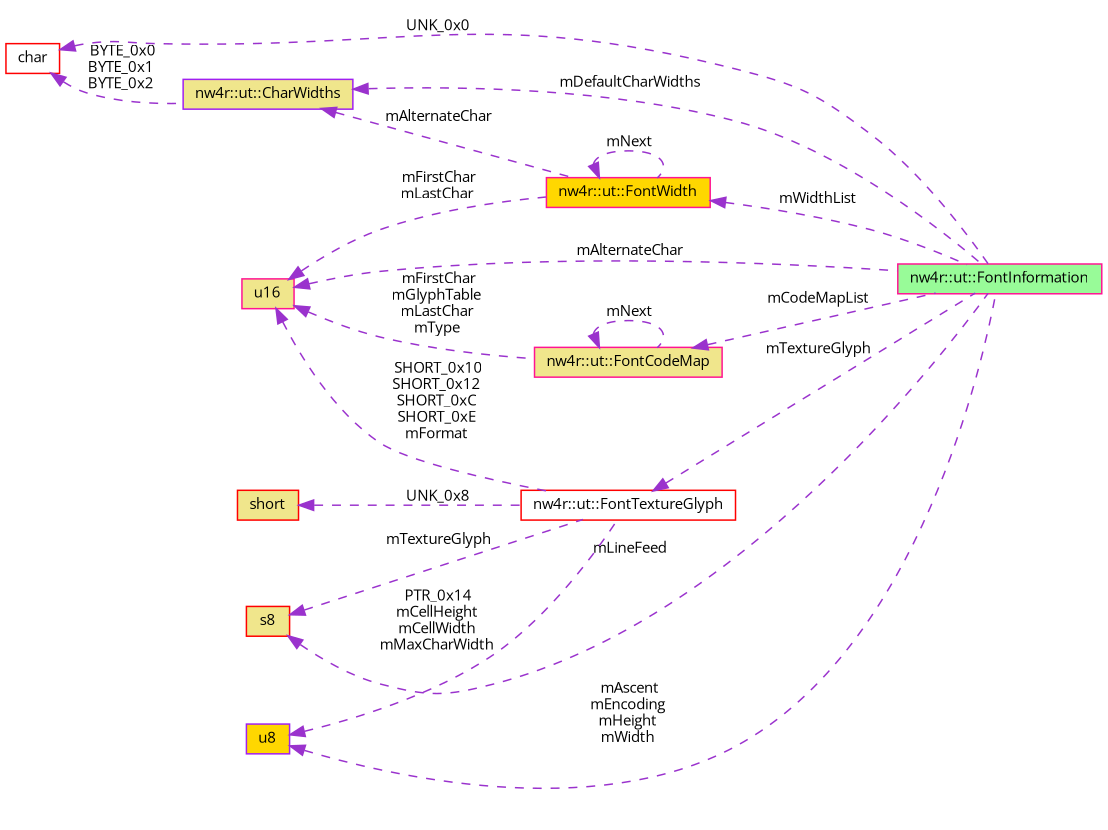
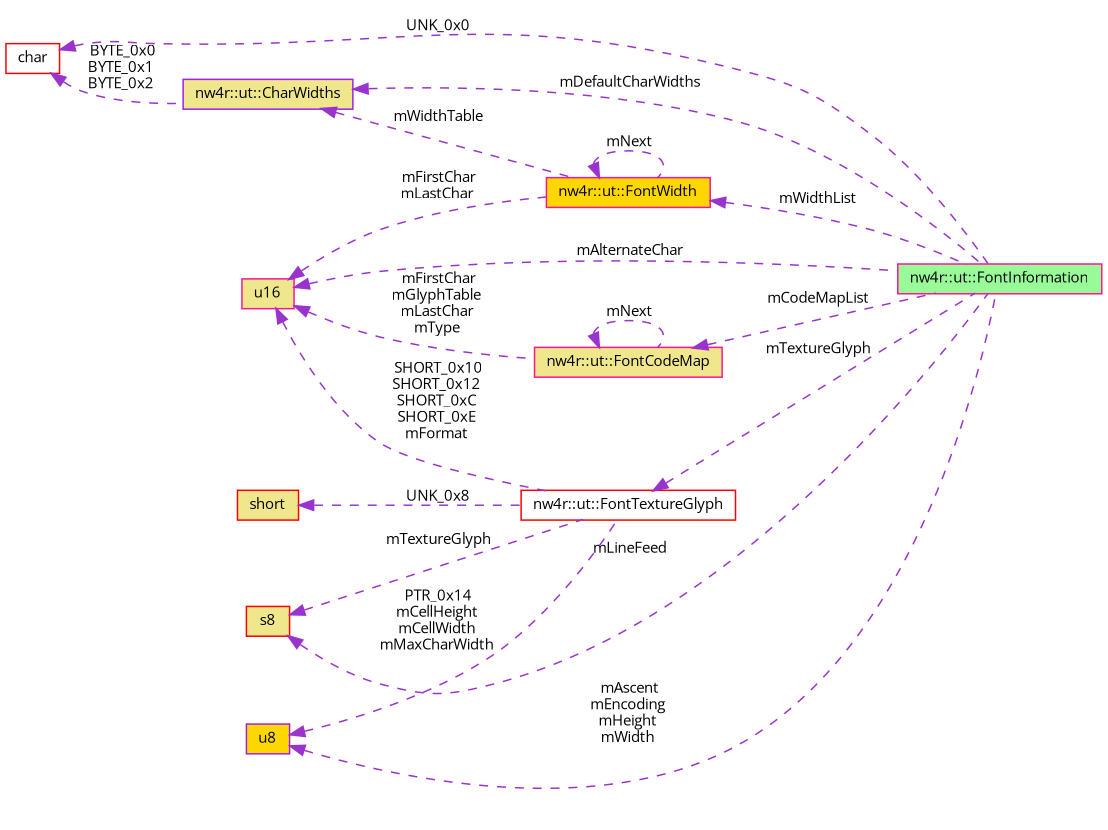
(437, 117) -> (437, 117)
